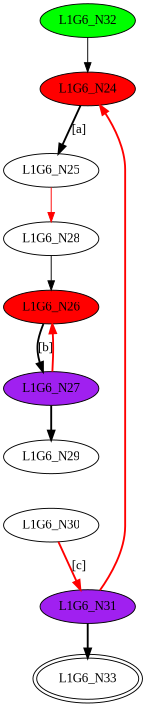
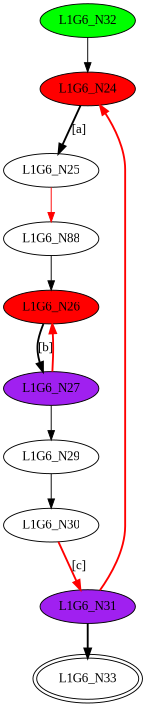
(51, 239) -> (51, 239)
(51, 418) -> (51, 418)
none -> (51, 486)
